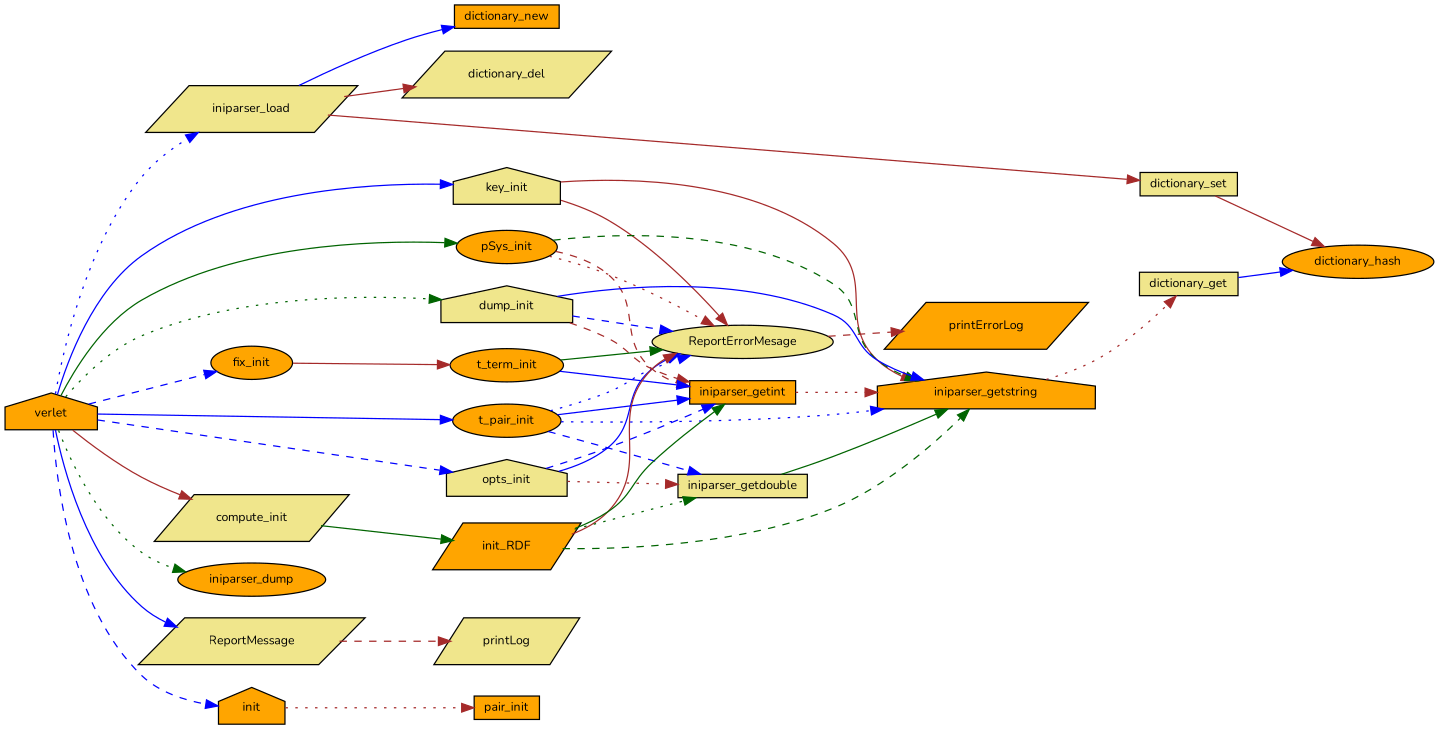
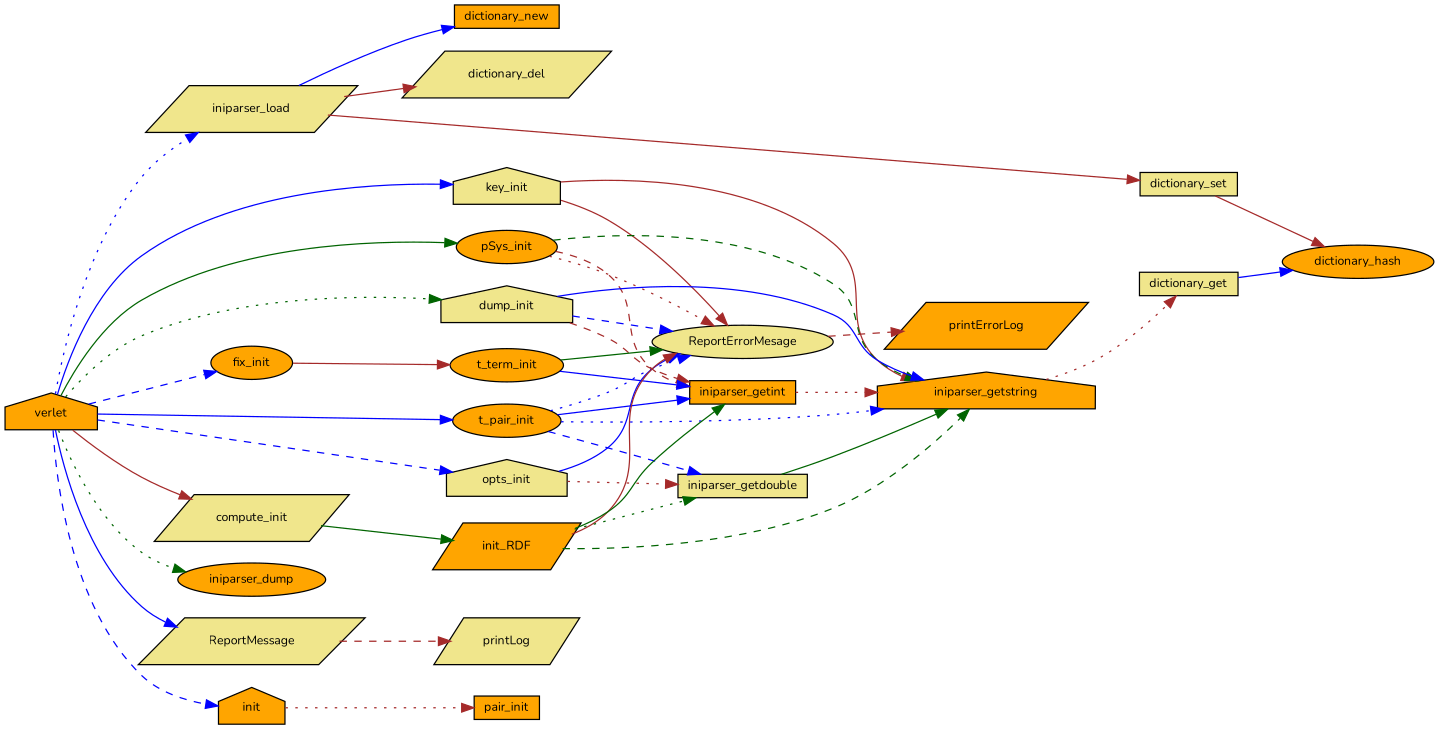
(637, 437) -> none
